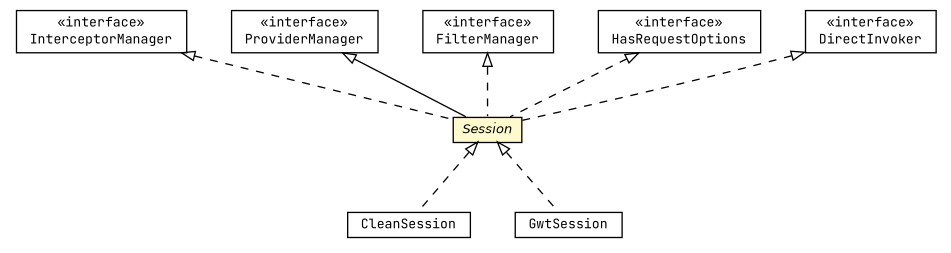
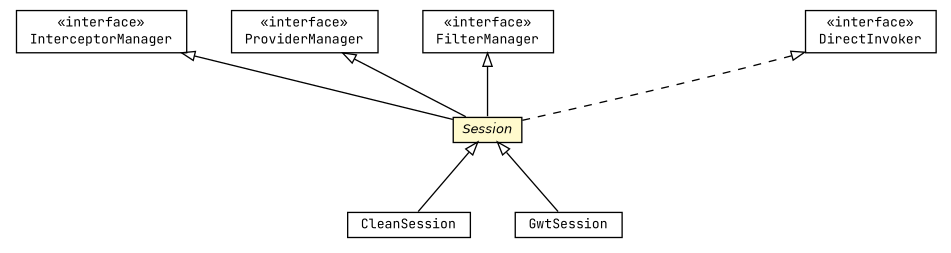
(679, 32) -> none
(324, 88) -> (324, 88)
(488, 92) -> (488, 92)
(444, 182) -> (444, 182)
(532, 182) -> (532, 182)
